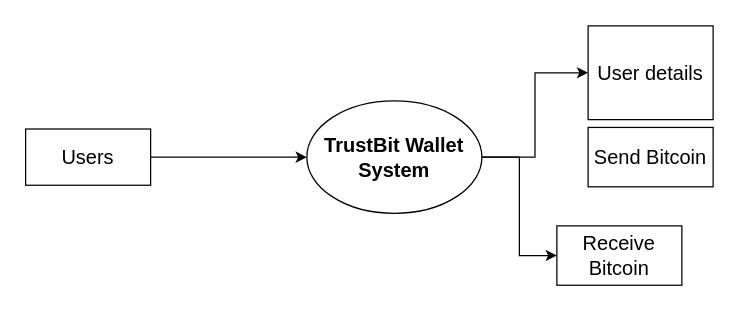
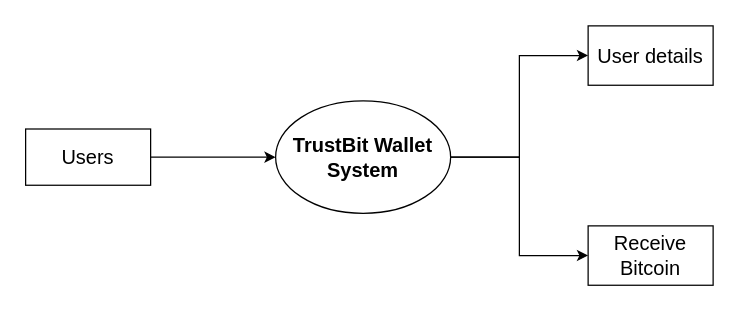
(651, 73) -> (651, 55)
(394, 157) -> (363, 157)
(651, 157) -> none
(619, 255) -> (651, 255)
